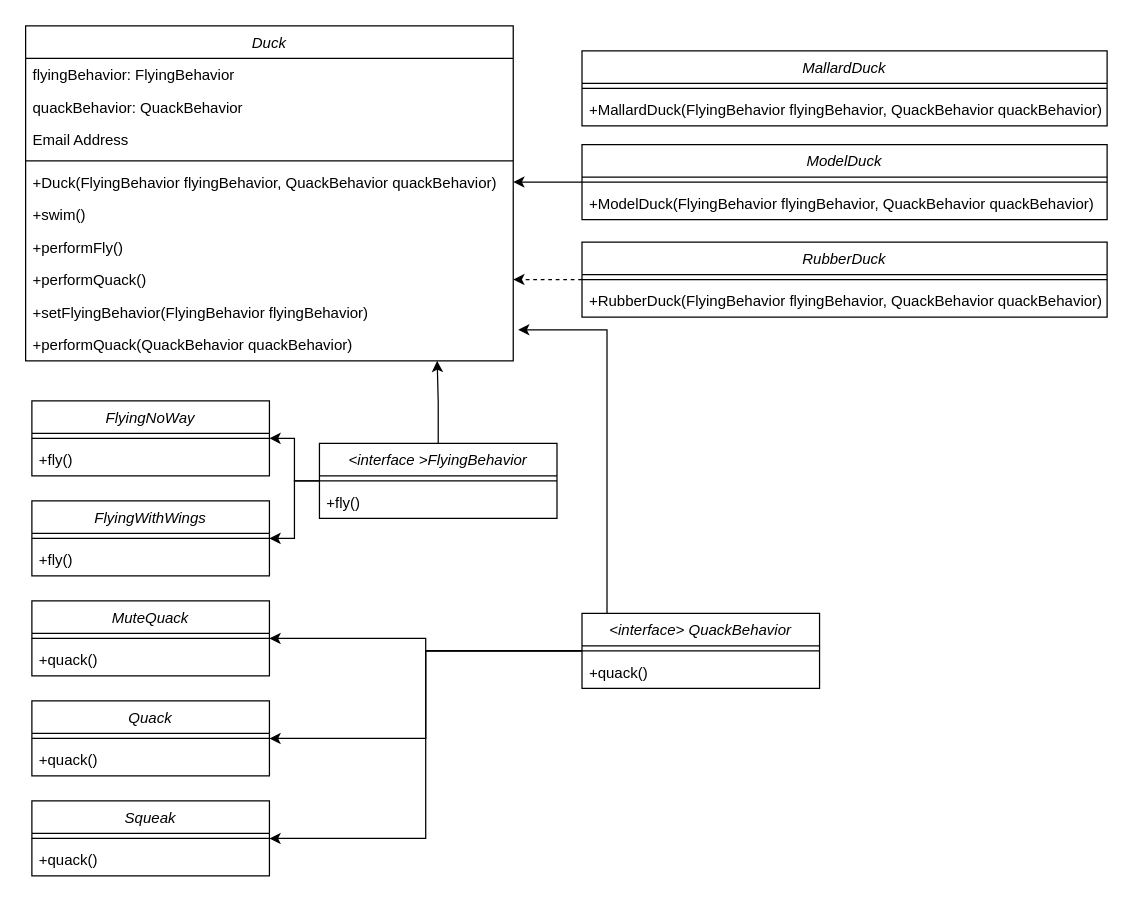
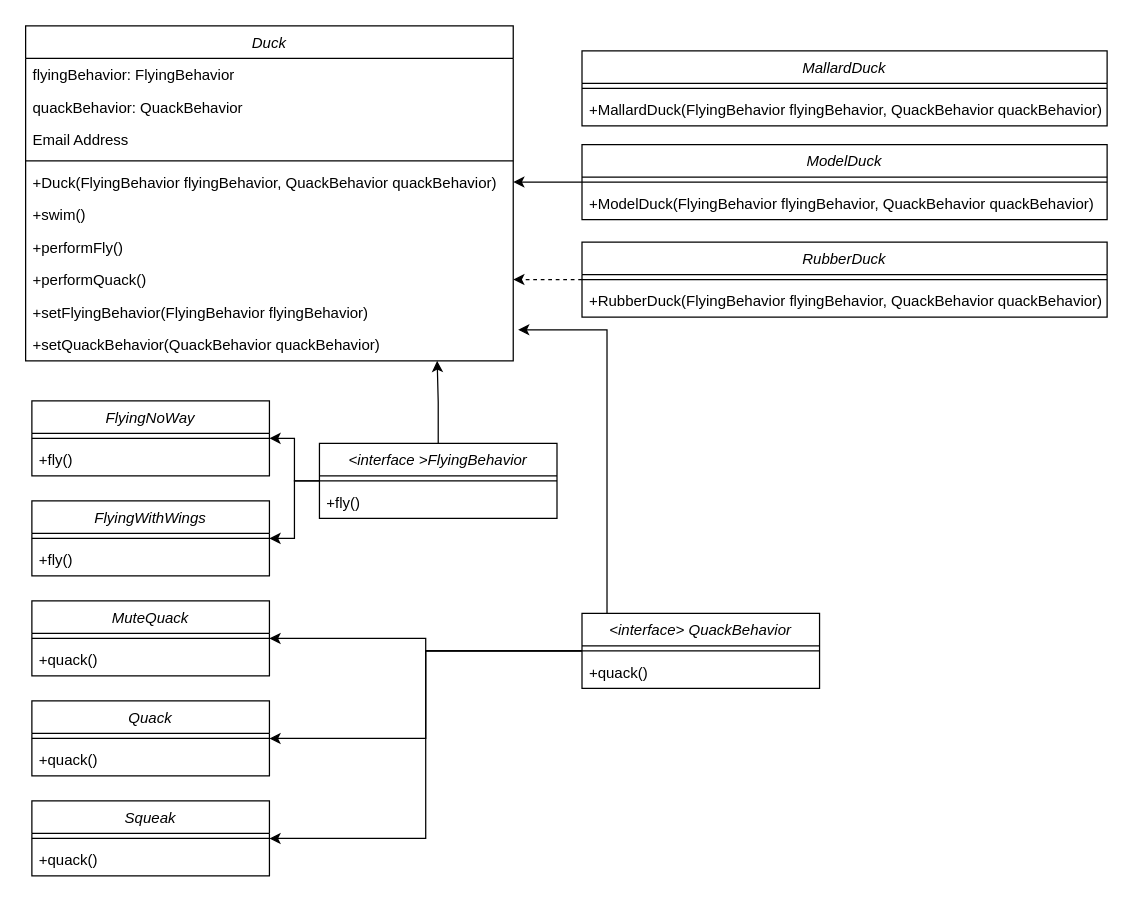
(203, 345) -> (218, 345)
